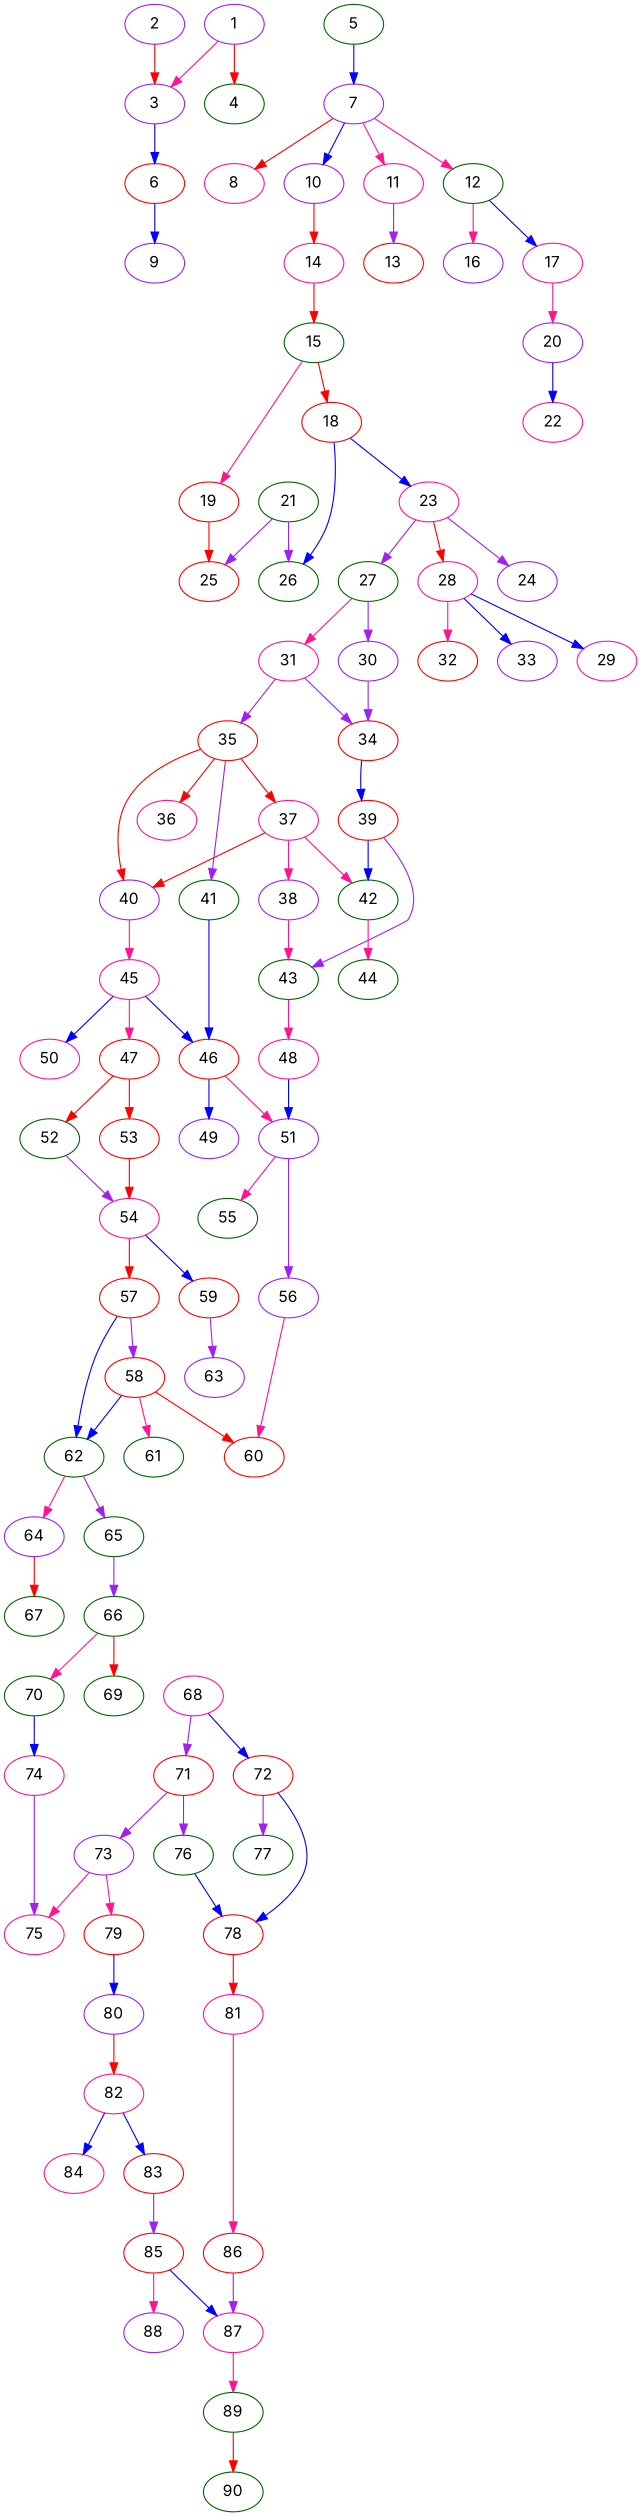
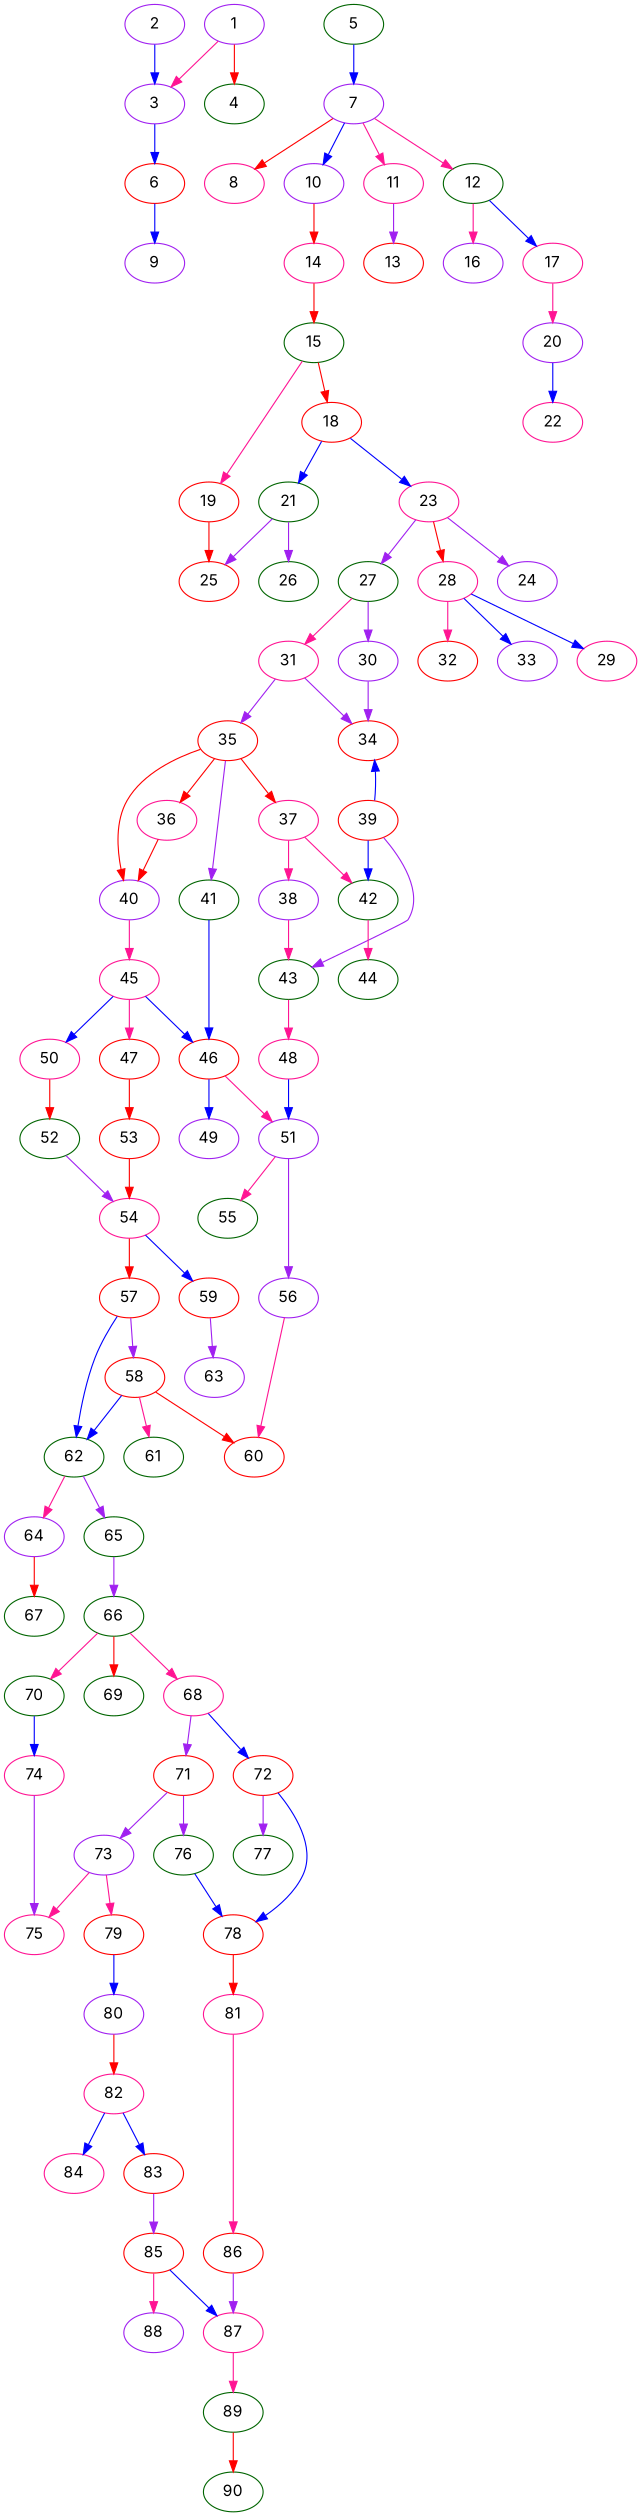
(155, 59) -> (155, 59)
(333, 501) -> (313, 457)
(361, 775) -> (376, 786)
(222, 854) -> (151, 855)
(94, 1095) -> (50, 1094)
none -> (150, 1652)
